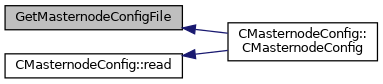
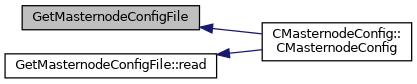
(94, 66) -> (111, 66)
